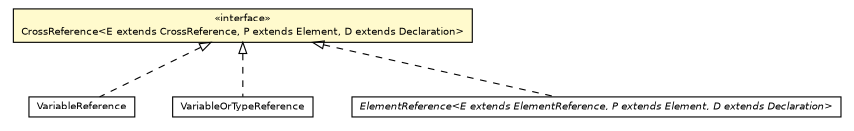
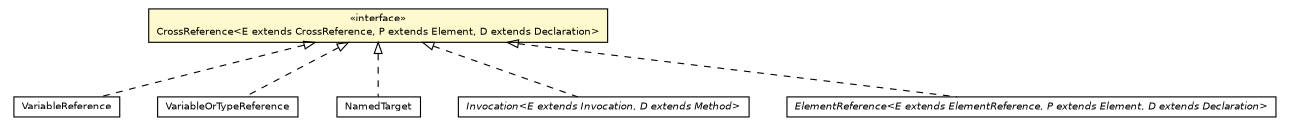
none -> (378, 107)
none -> (603, 107)
